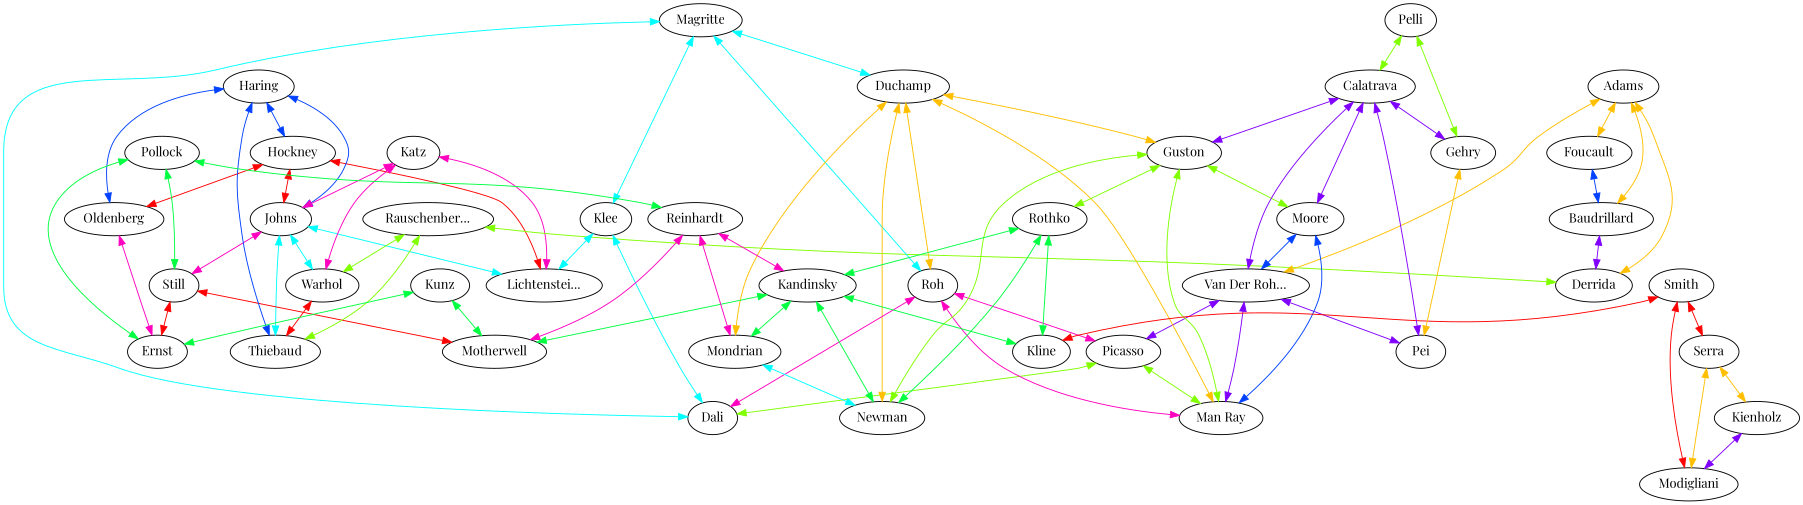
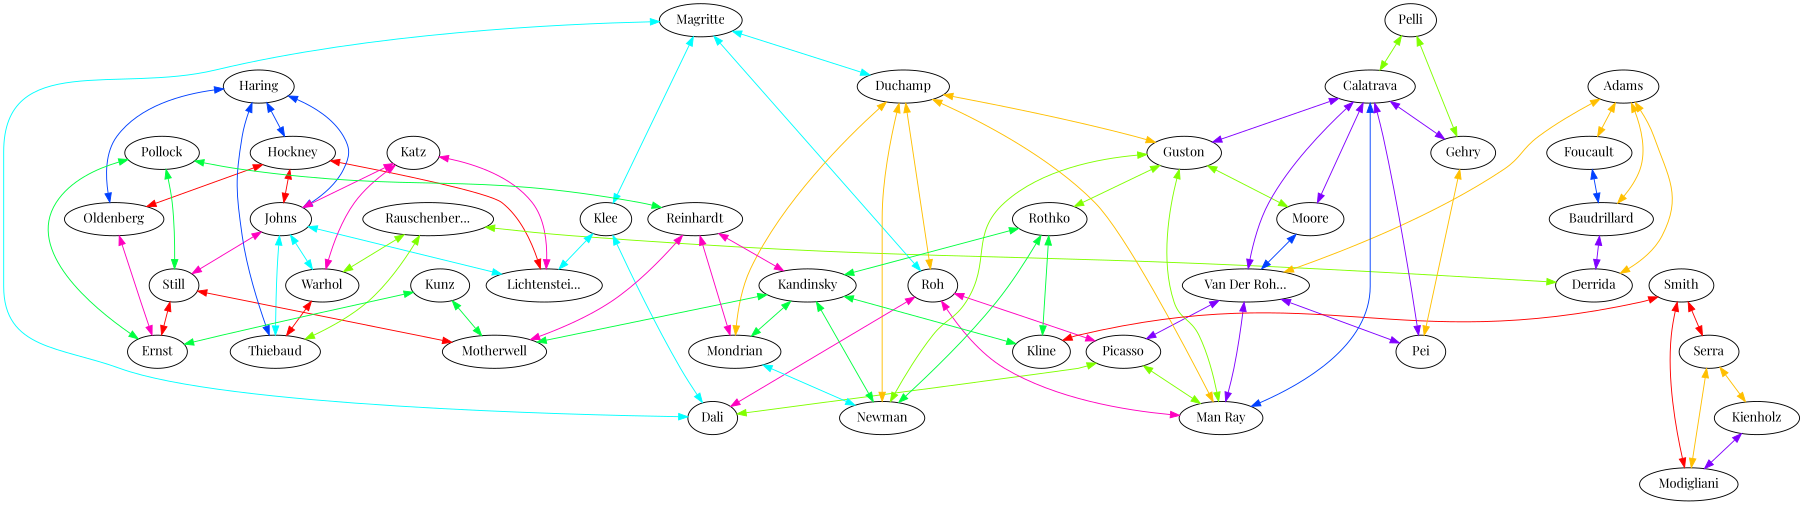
(1304, 330) -> (1370, 284)
